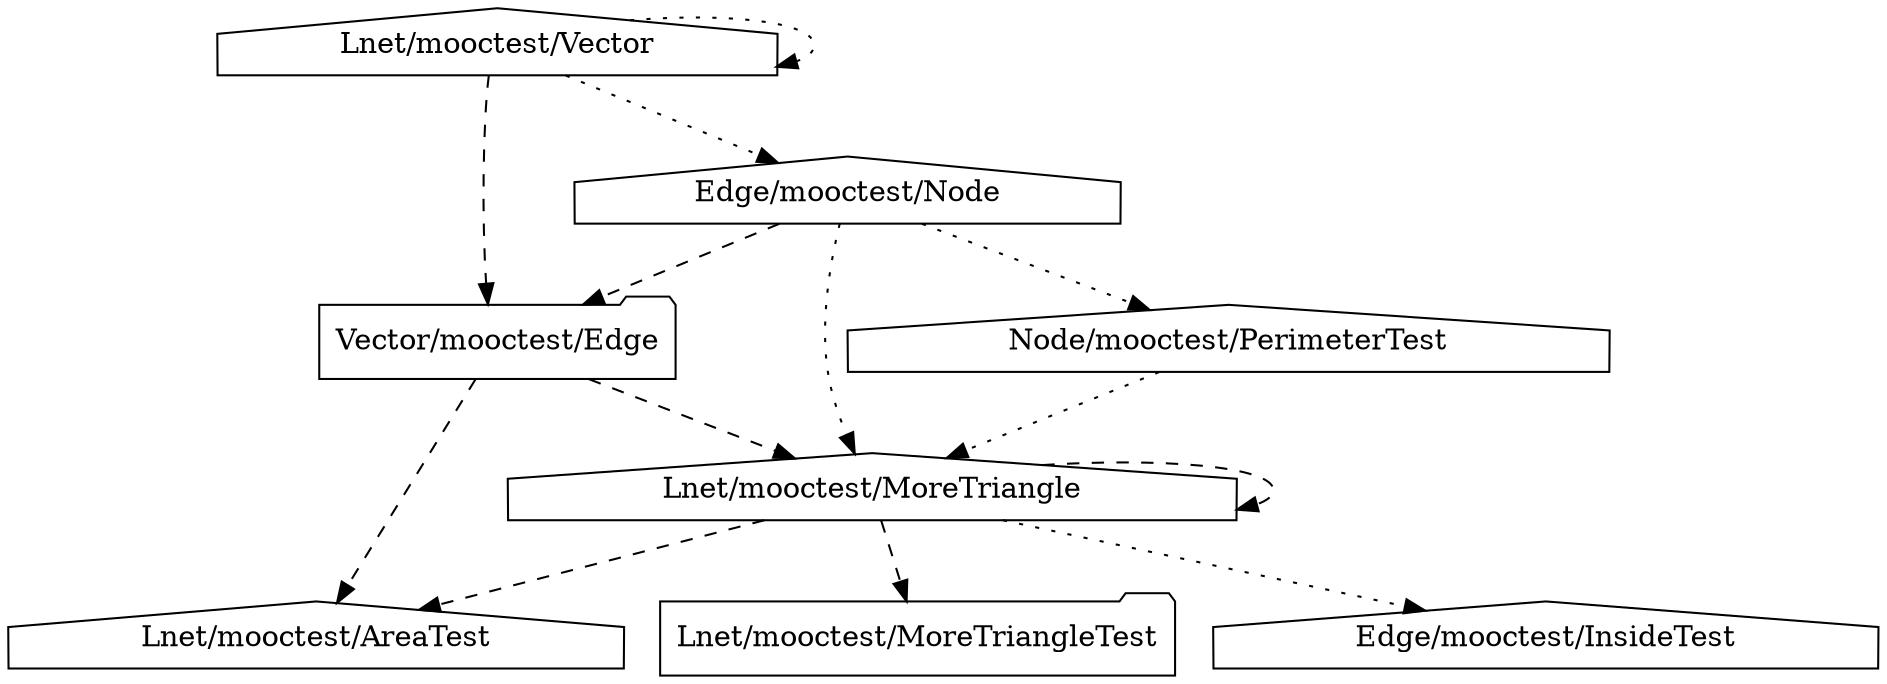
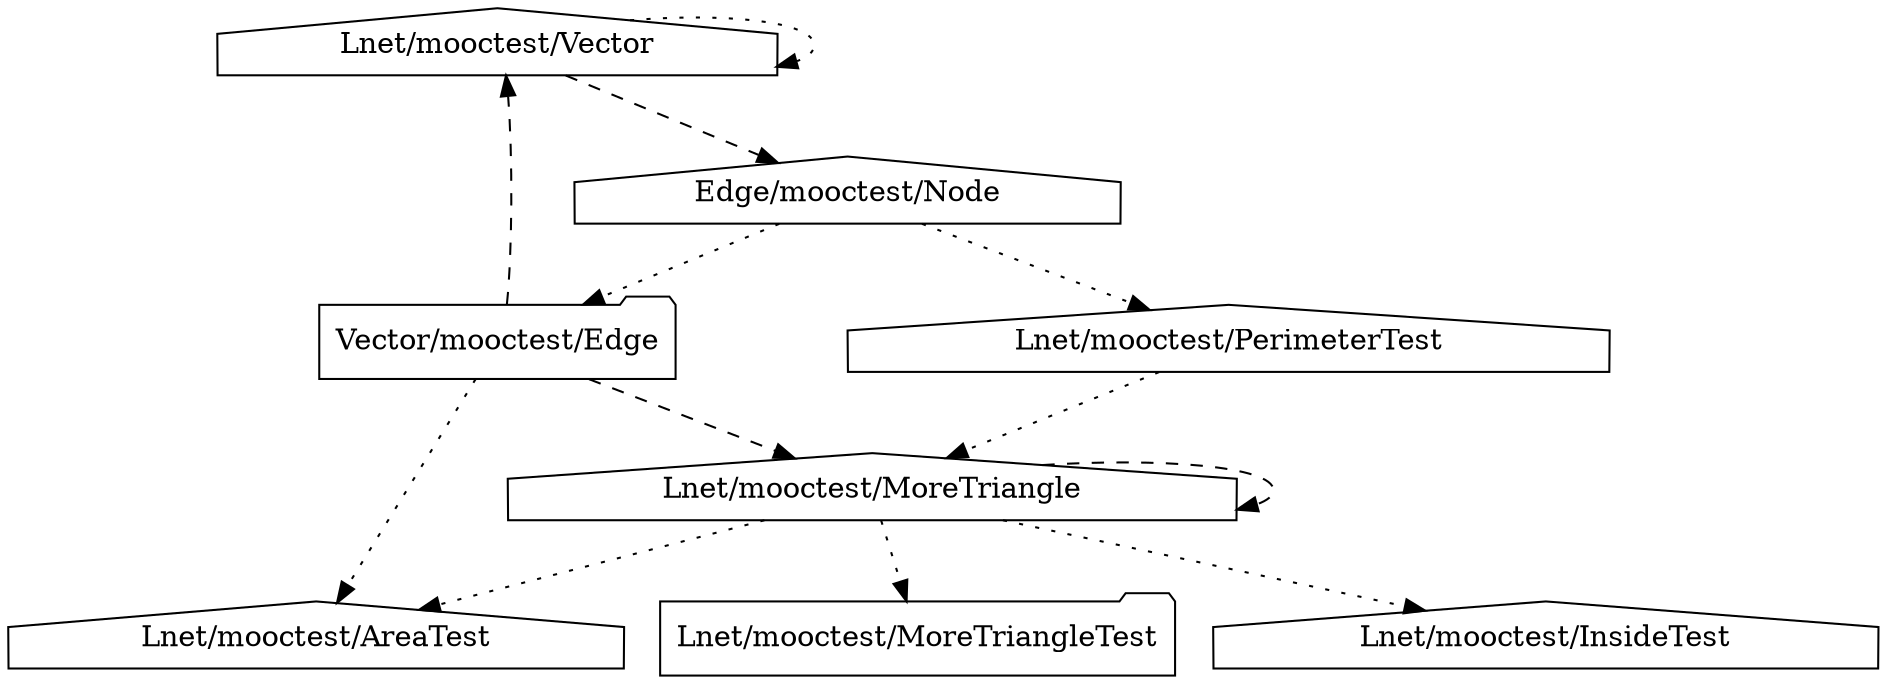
(662, 115) -> (662, 115)
(484, 179) -> (511, 200)
(691, 260) -> (691, 260)
(825, 330) -> none
(1229, 342) -> (1229, 342)
(412, 482) -> (412, 482)
(891, 551) -> (891, 551)
(602, 562) -> (602, 562)
(1546, 639) -> (1546, 639)
